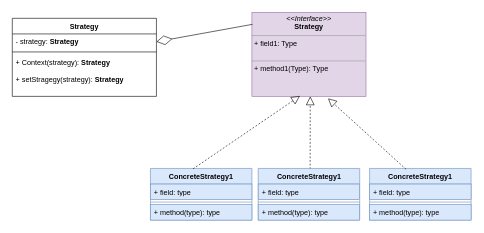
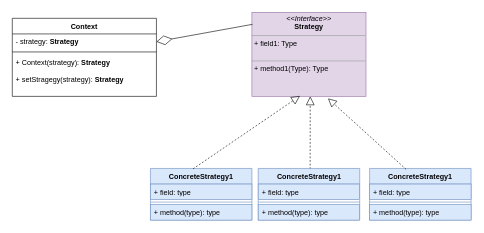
(84, 27) -> (84, 27)
